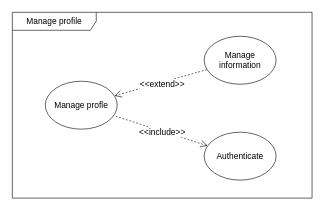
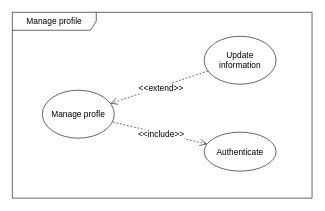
(240, 60) -> (240, 60)
(81, 105) -> (78, 114)
(240, 156) -> (240, 152)
